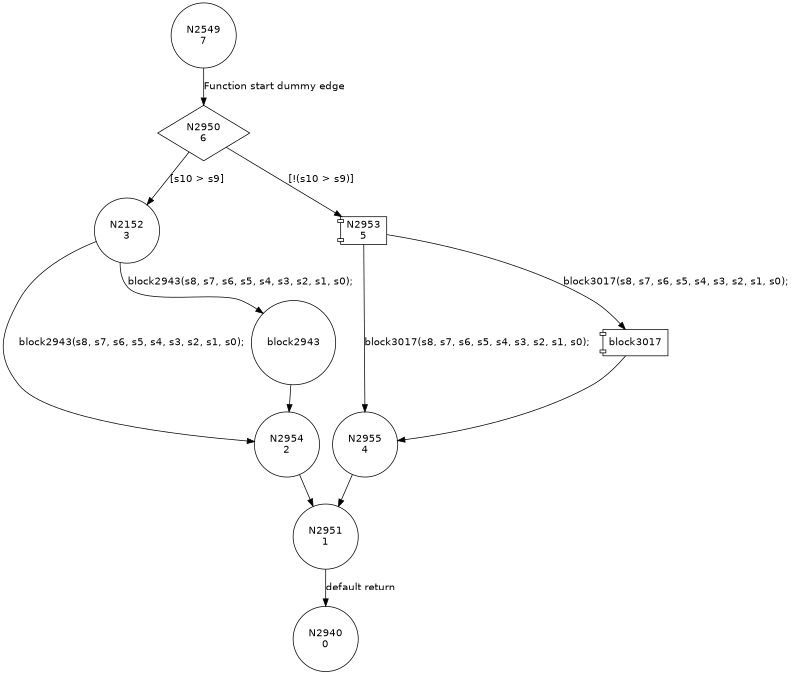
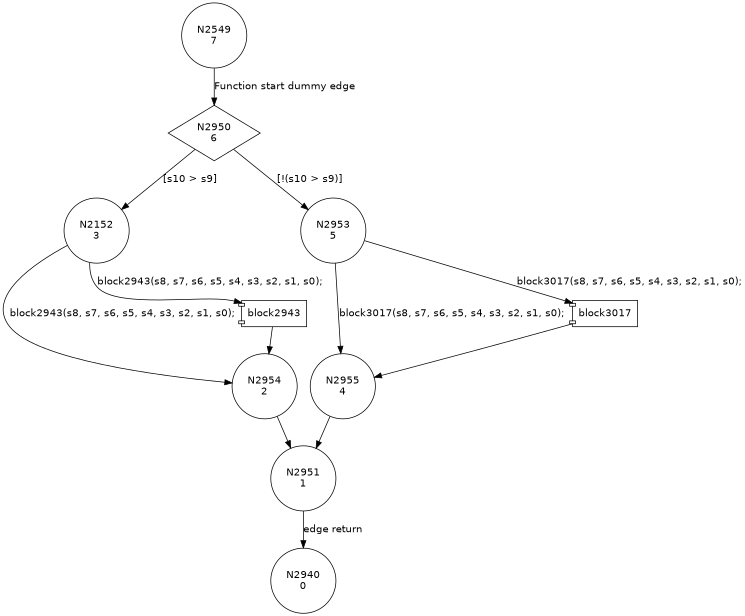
(364, 231) -> (333, 231)
(294, 343) -> (274, 314)
(361, 588) -> (333, 530)
